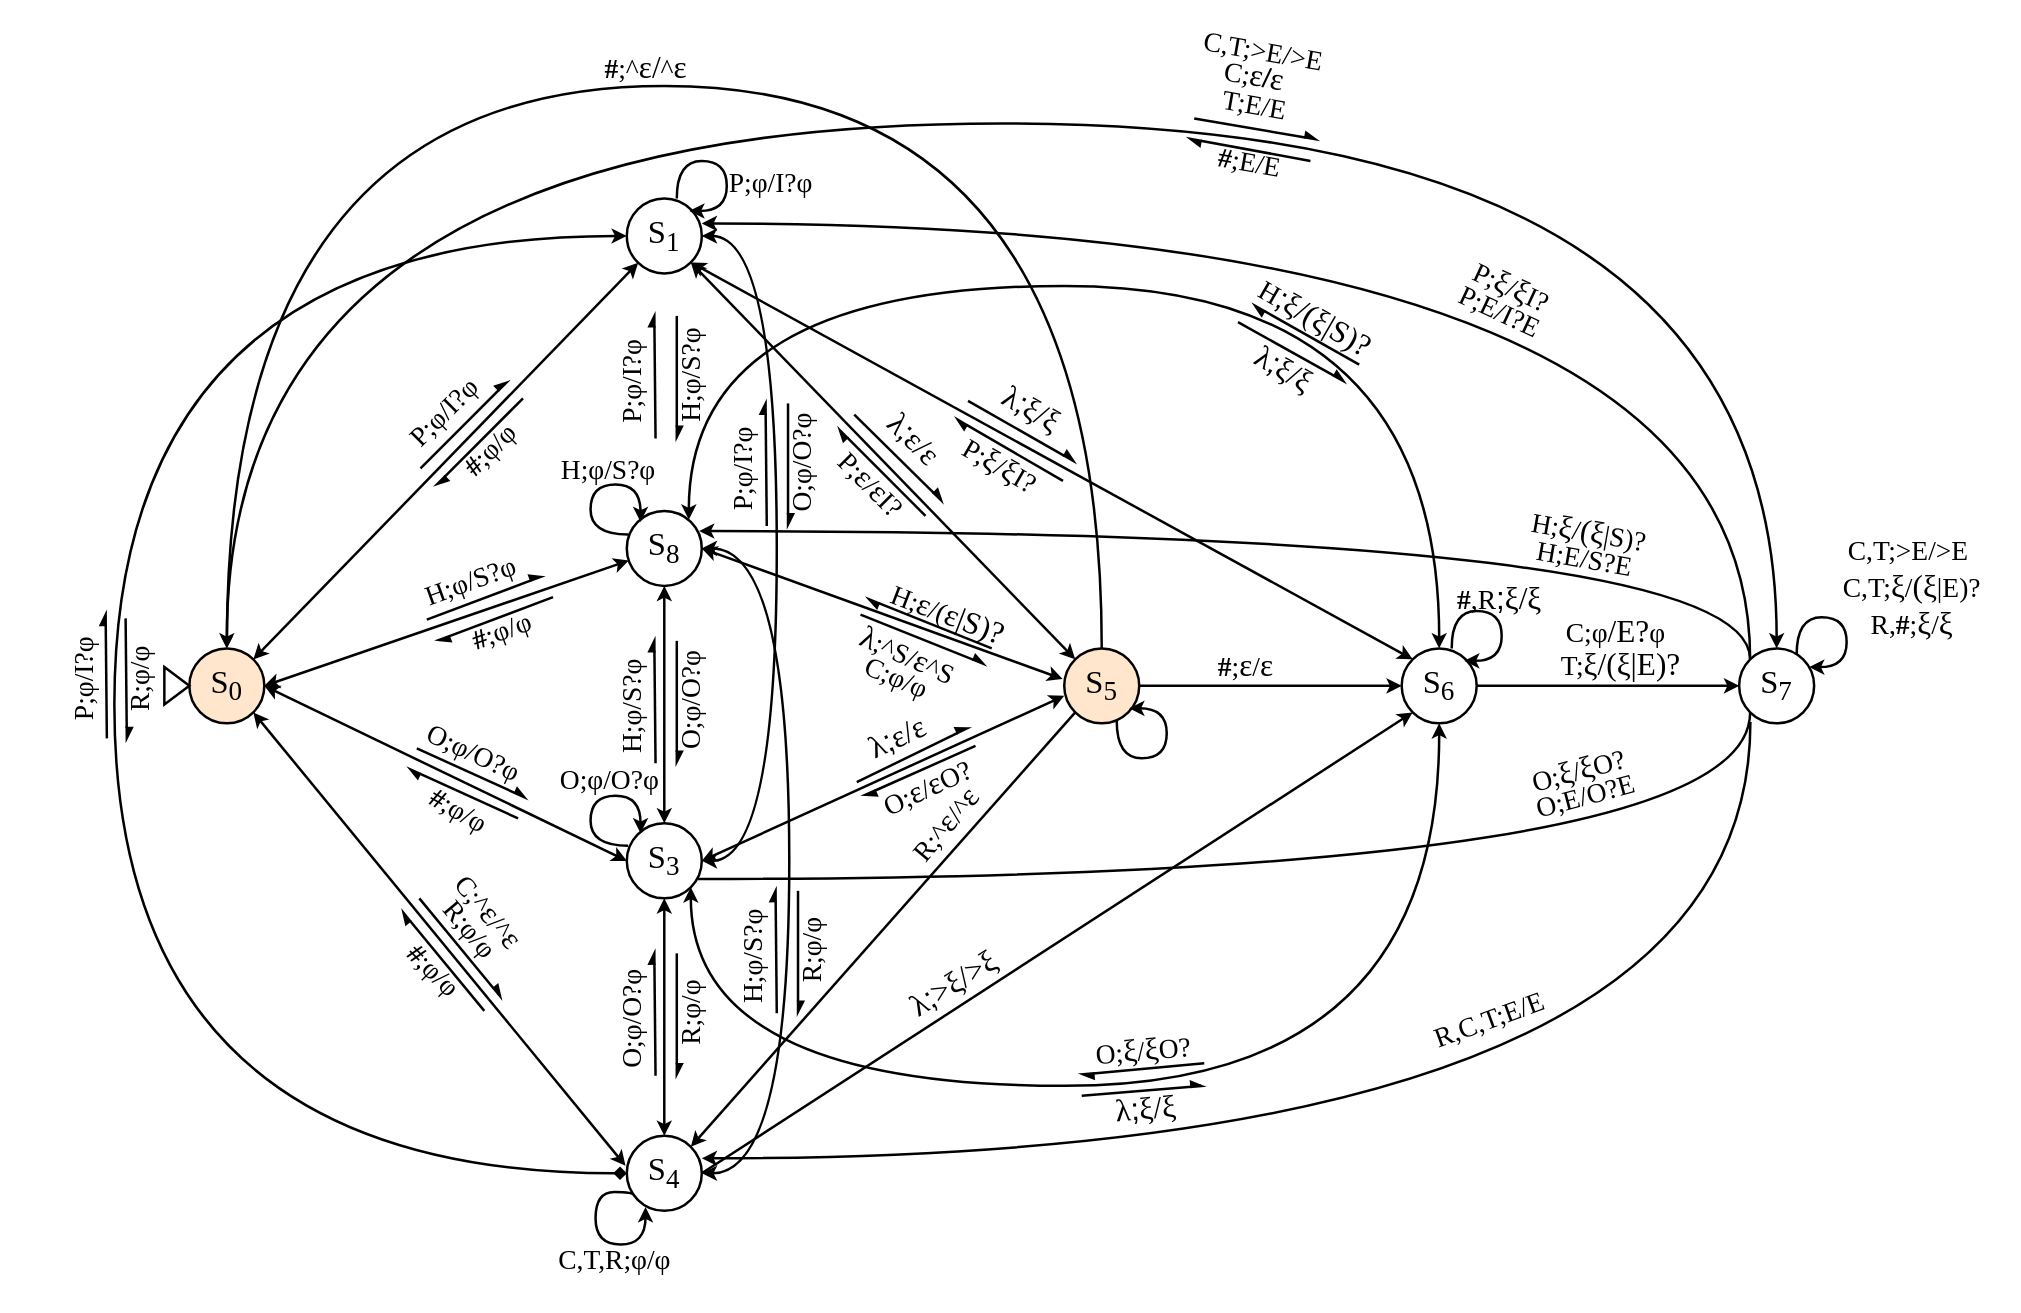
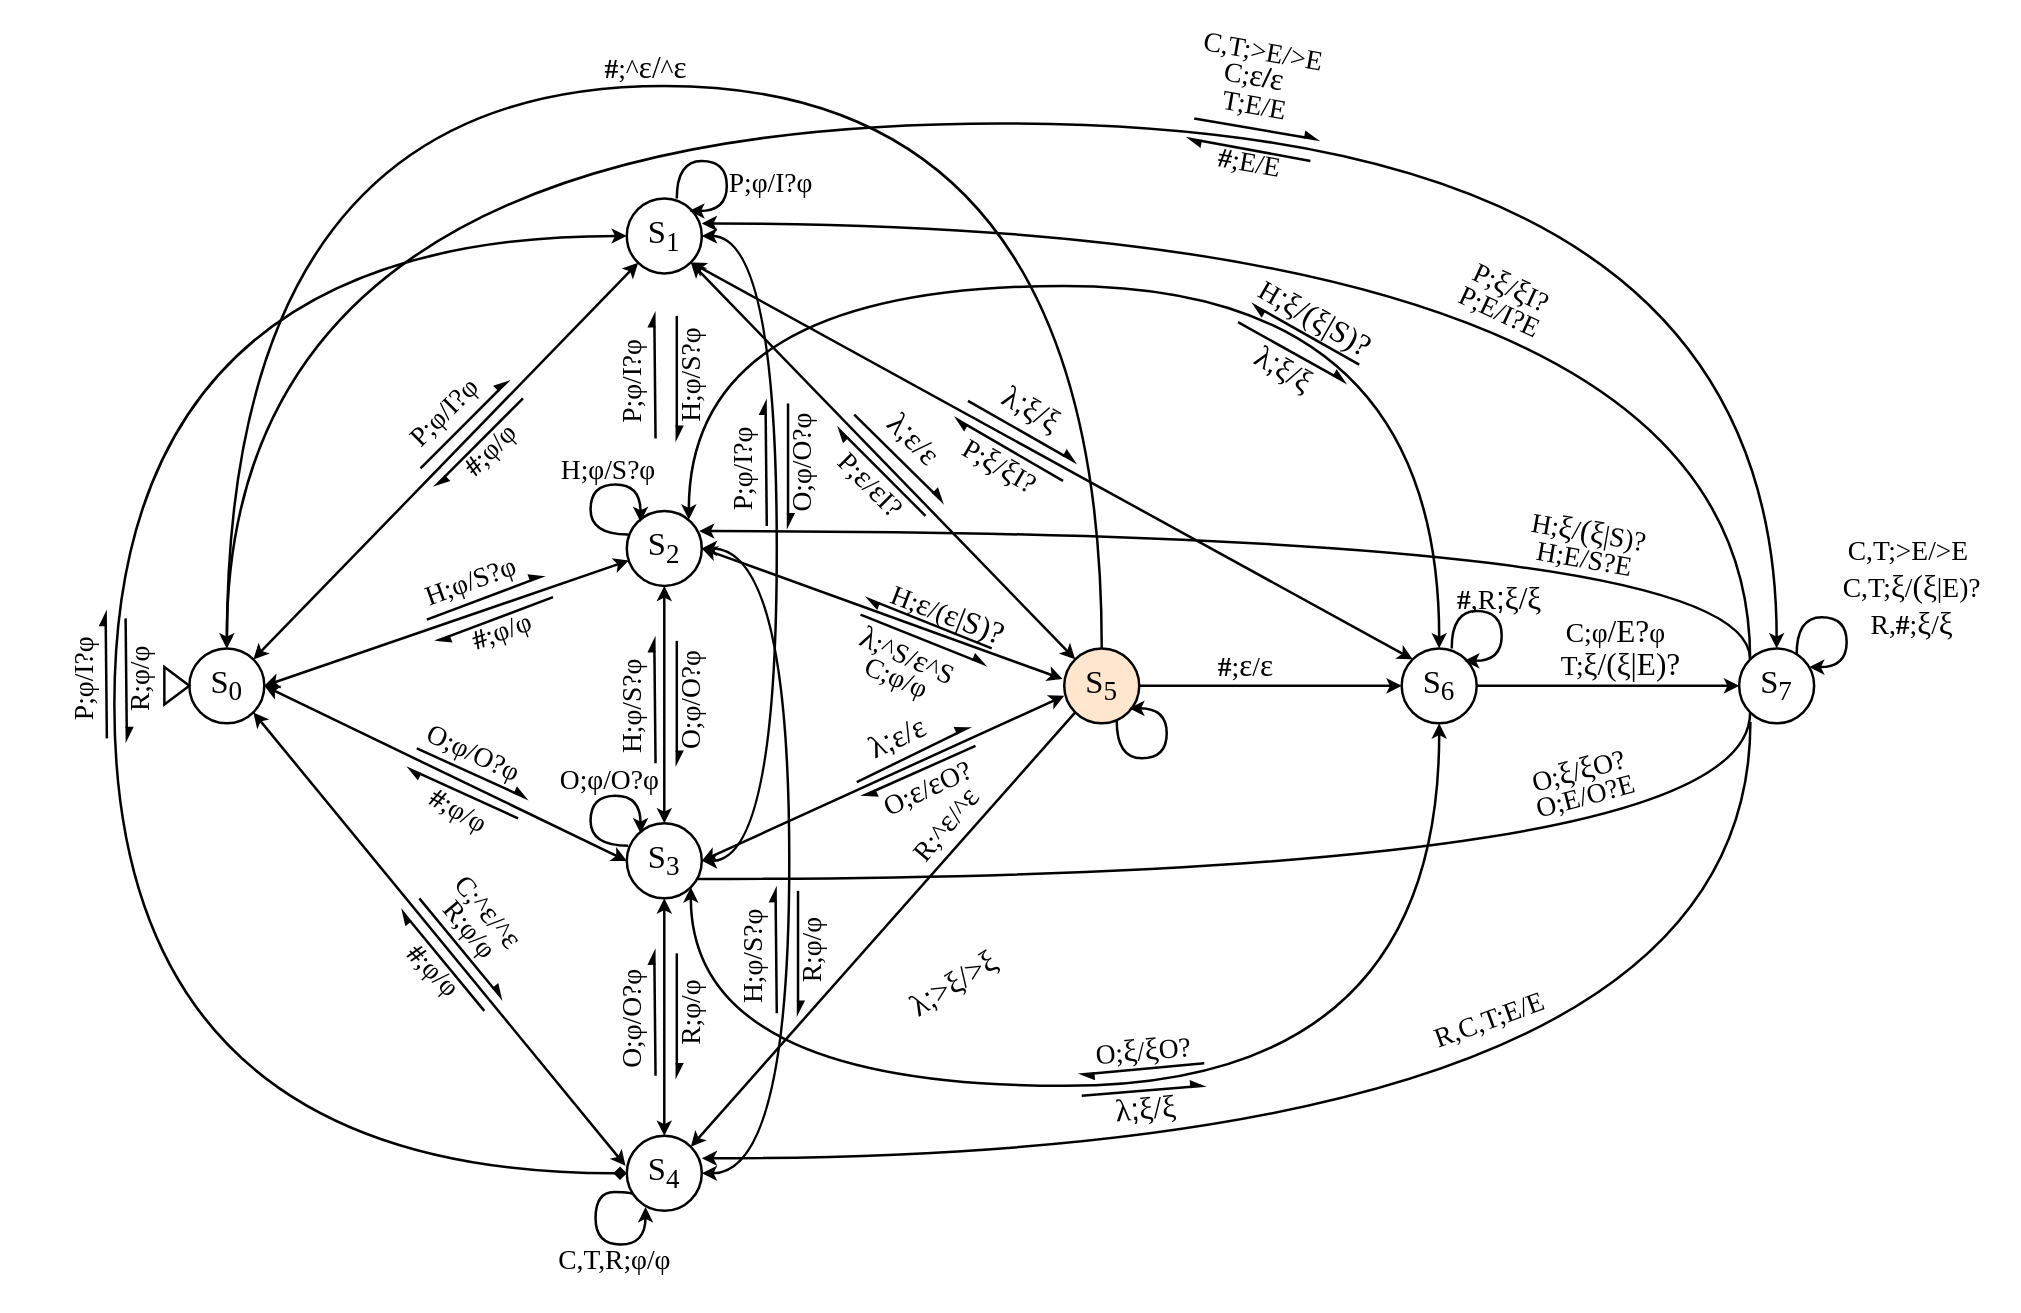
(664, 548) -> (664, 548)
(227, 686) -> (227, 686)
(1081, 927) -> none
